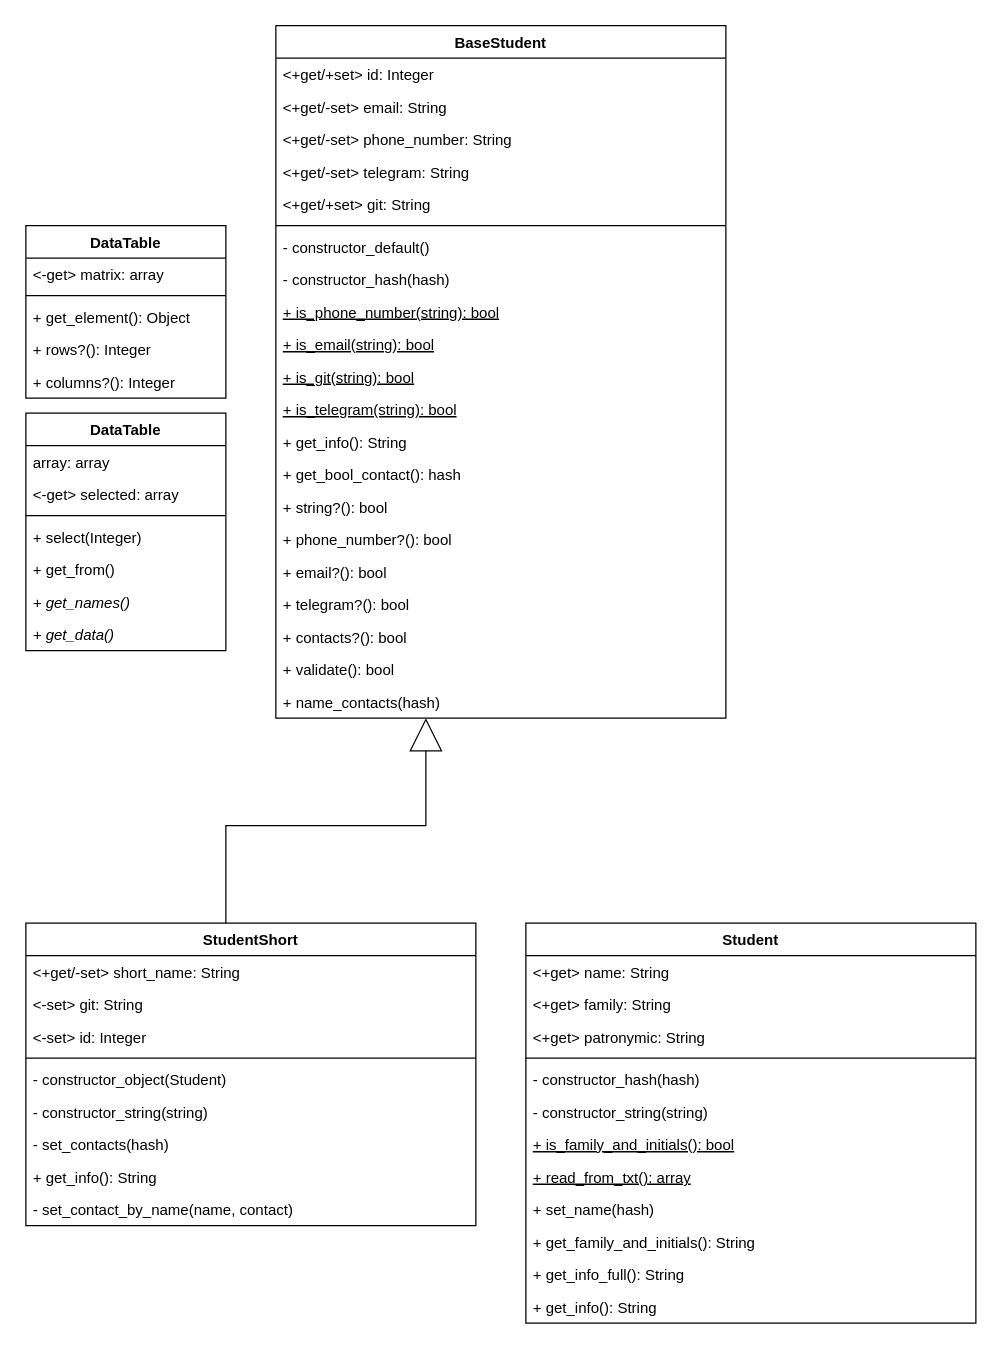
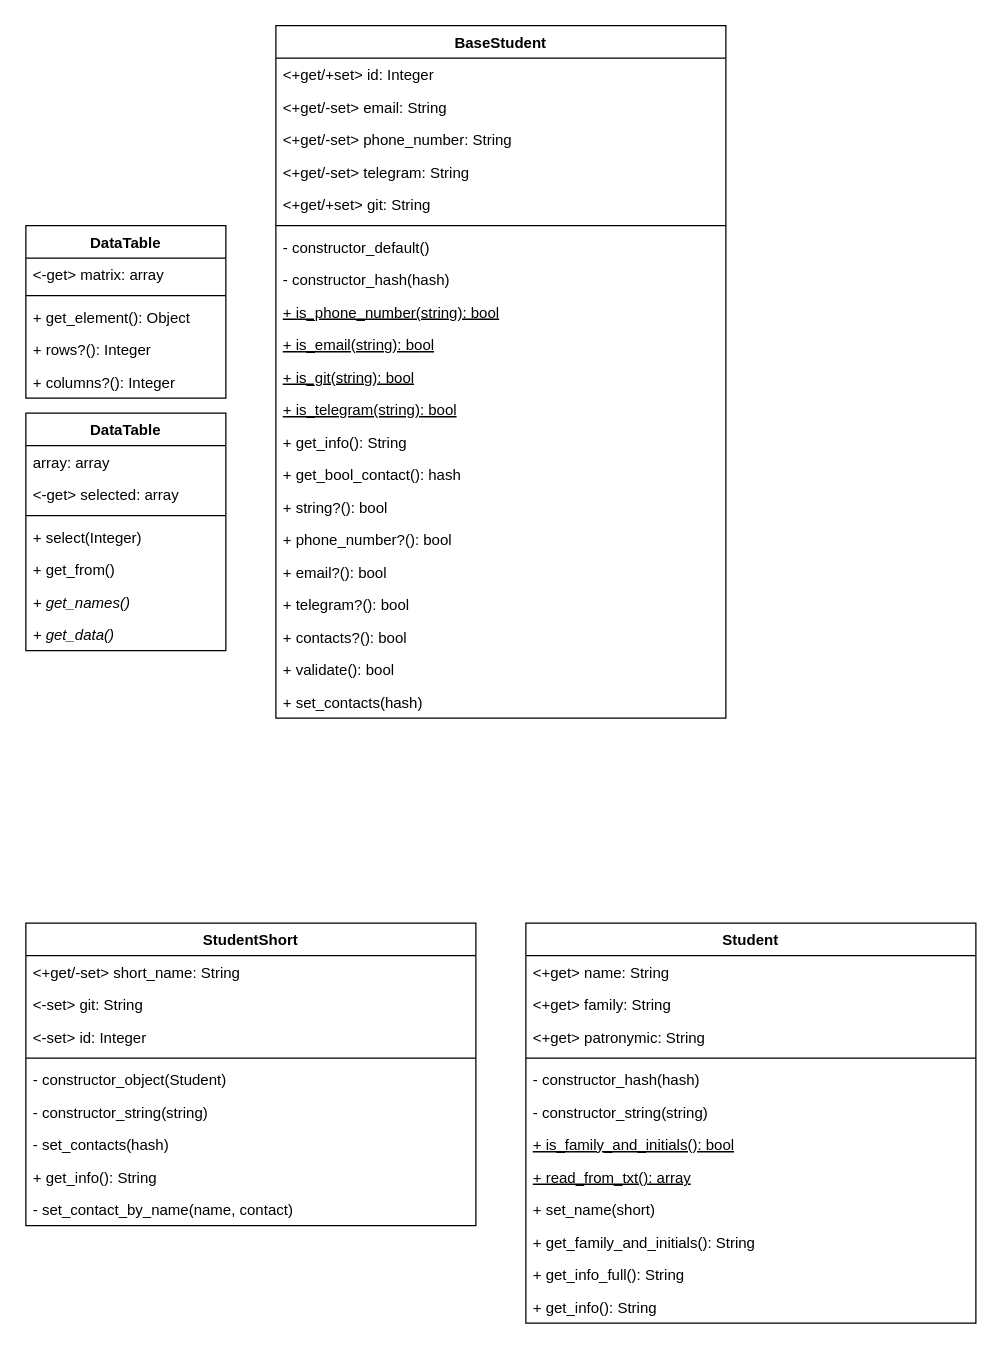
(369, 703) -> (365, 703)
(314, 826) -> none
(598, 1210) -> (602, 1210)
